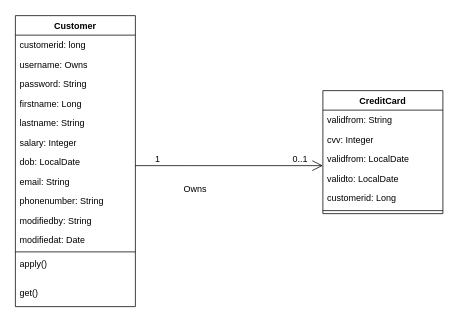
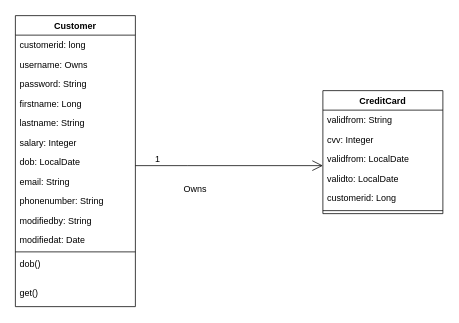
(300, 159) -> none
(36, 265) -> (32, 265)
